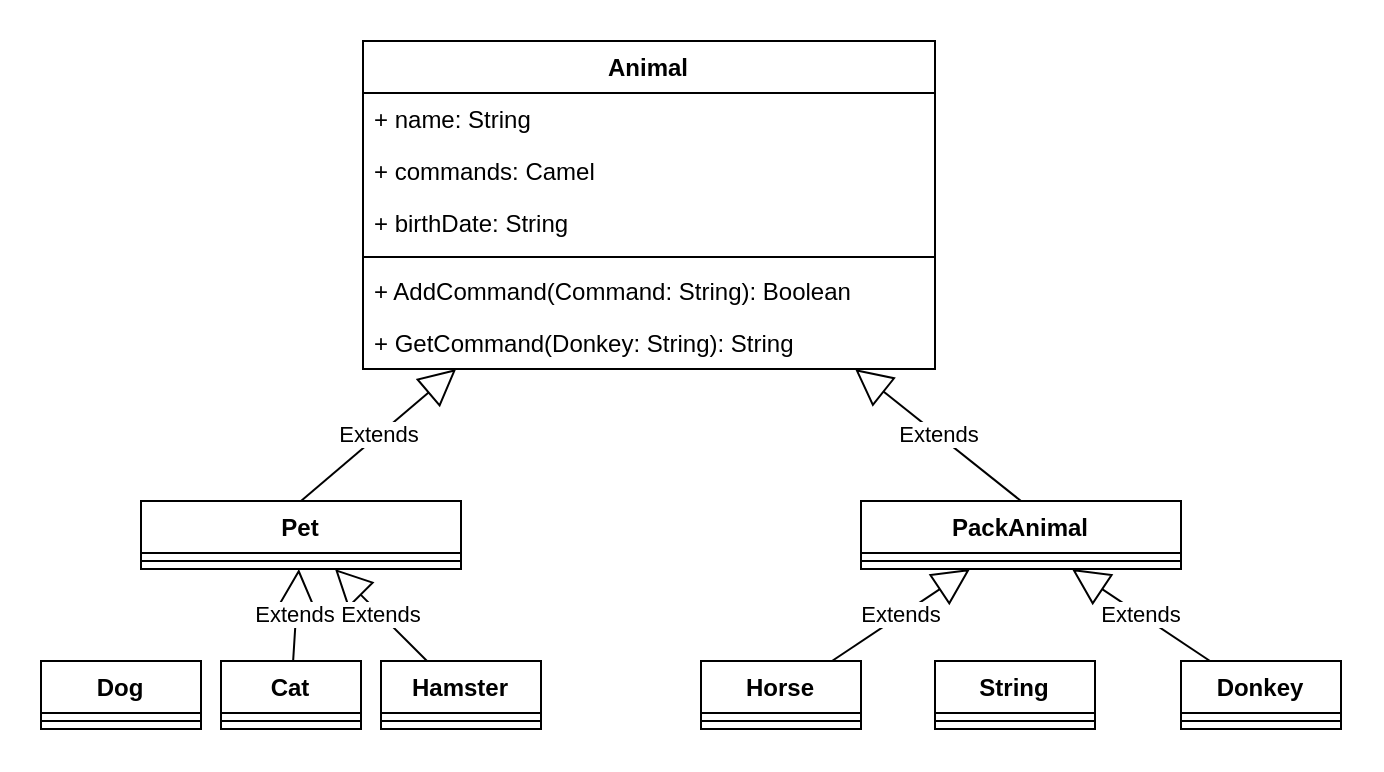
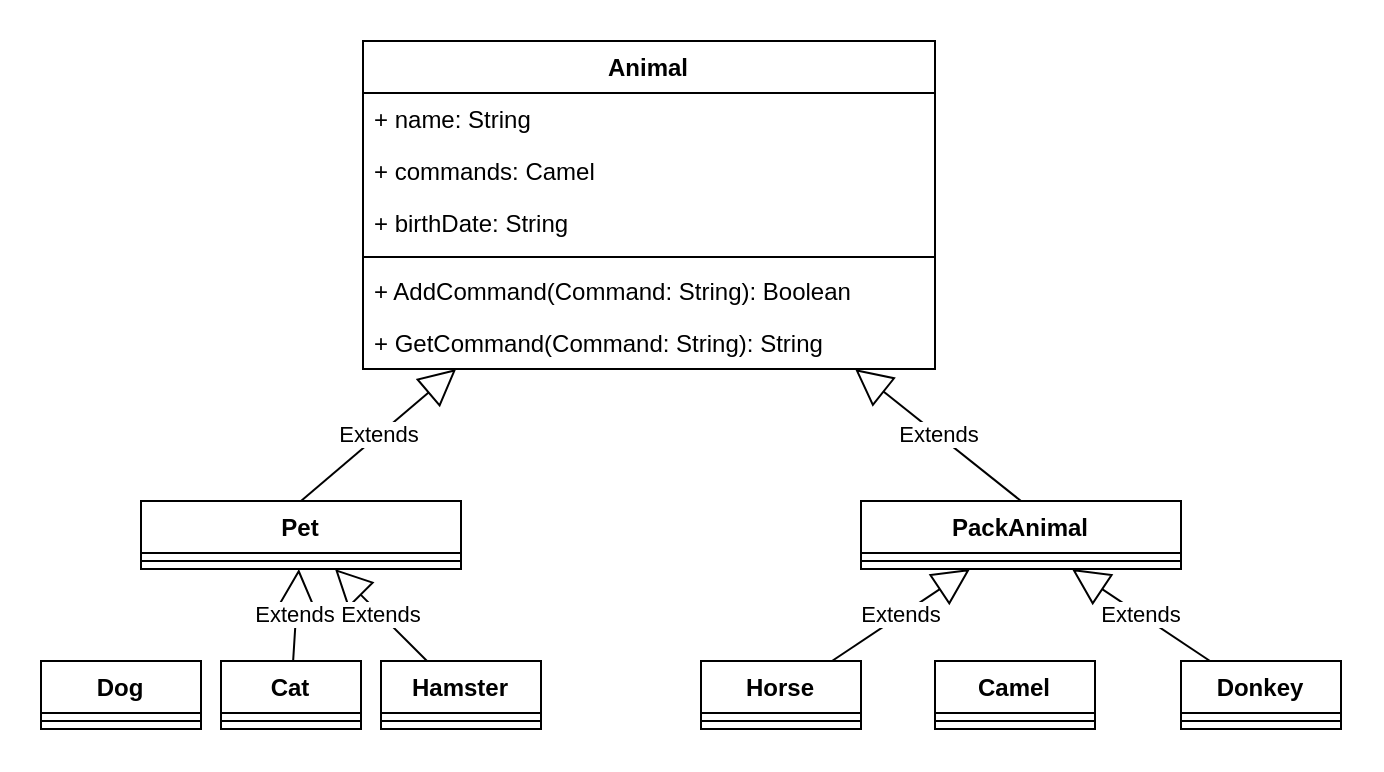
(595, 345) -> (602, 345)
(1015, 689) -> (1015, 689)
